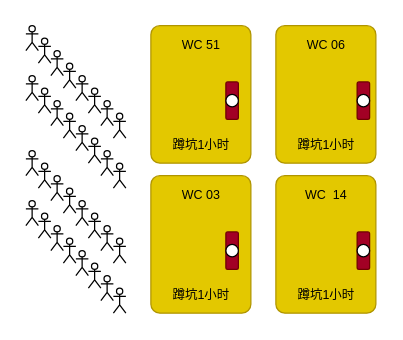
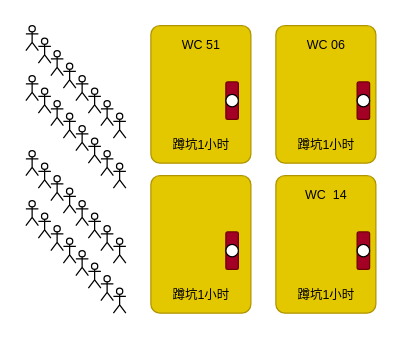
(201, 194) -> none
